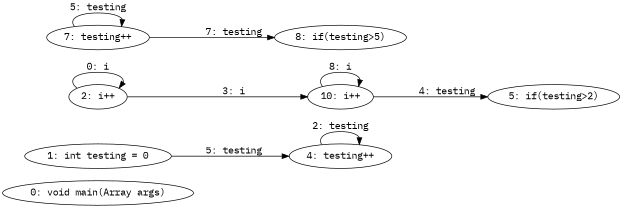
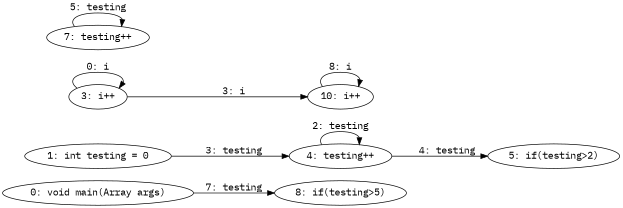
(208, 38) -> (230, 193)
(98, 97) -> (98, 97)
(427, 97) -> (436, 156)
(234, 151) -> (234, 151)
